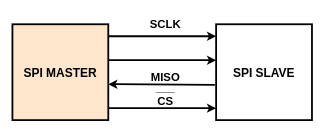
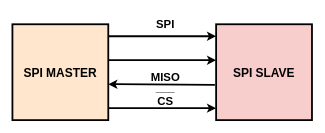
(166, 24) -> (166, 24)
(264, 72) -> (264, 72)
